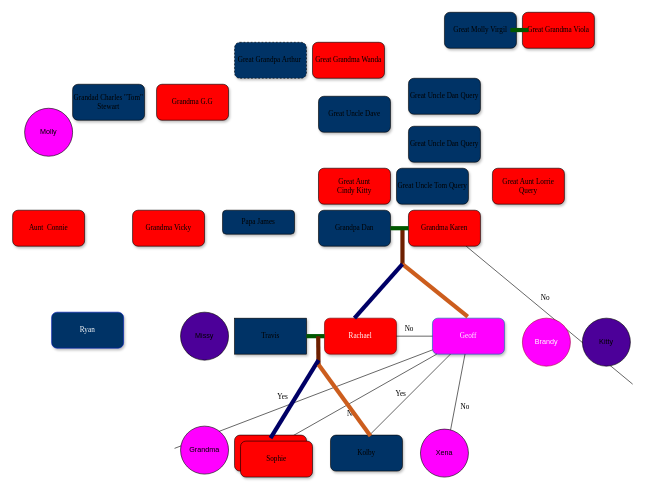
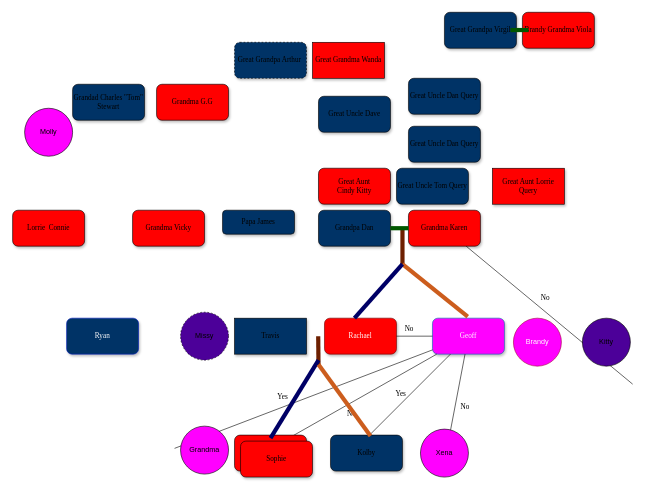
(480, 30) -> (480, 30)
(558, 30) -> (558, 30)
(348, 60) -> (348, 60)
(528, 186) -> (528, 186)
(48, 228) -> (48, 228)
(87, 330) -> (102, 336)
(204, 336) -> (204, 336)
(315, 336) -> none
(546, 342) -> (537, 342)
